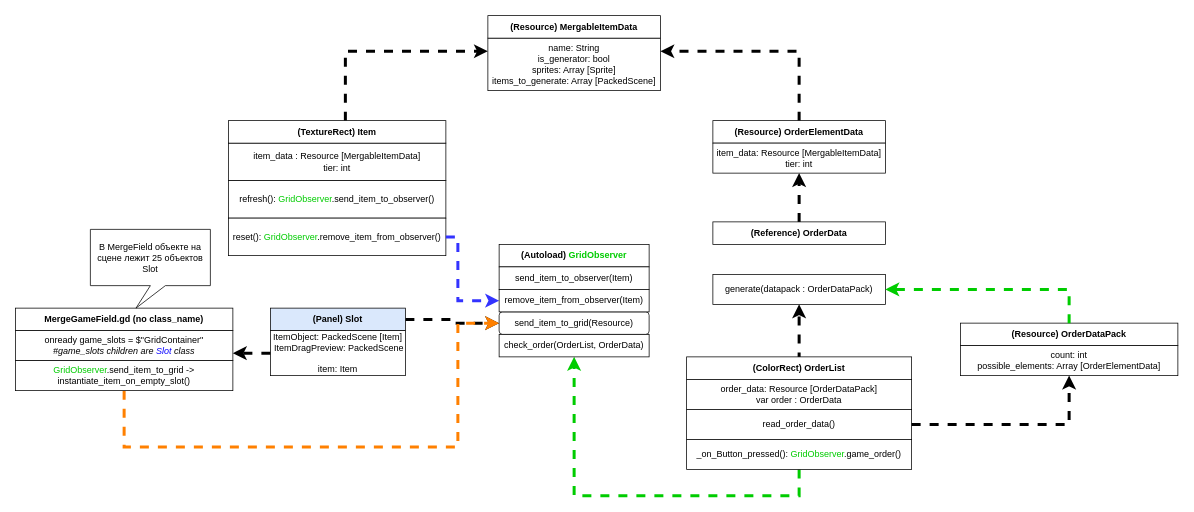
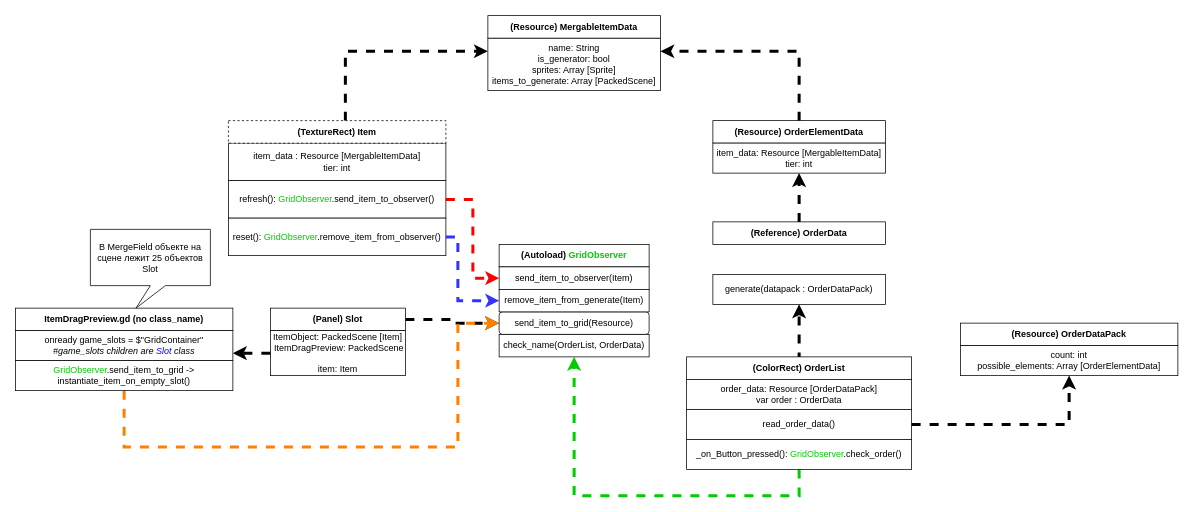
(337, 132) -> (337, 132)
none -> (473, 233)
(1002, 289) -> none
(574, 300) -> (574, 300)
(124, 319) -> (124, 319)
(338, 319) -> (338, 319)
(574, 345) -> (574, 345)
(799, 454) -> (799, 454)
